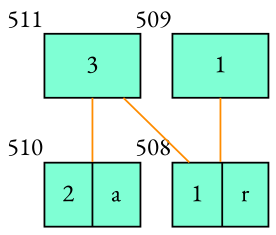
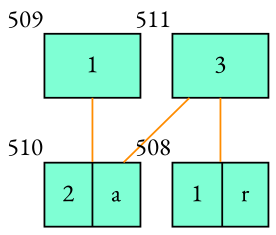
(220, 130) -> (92, 130)
